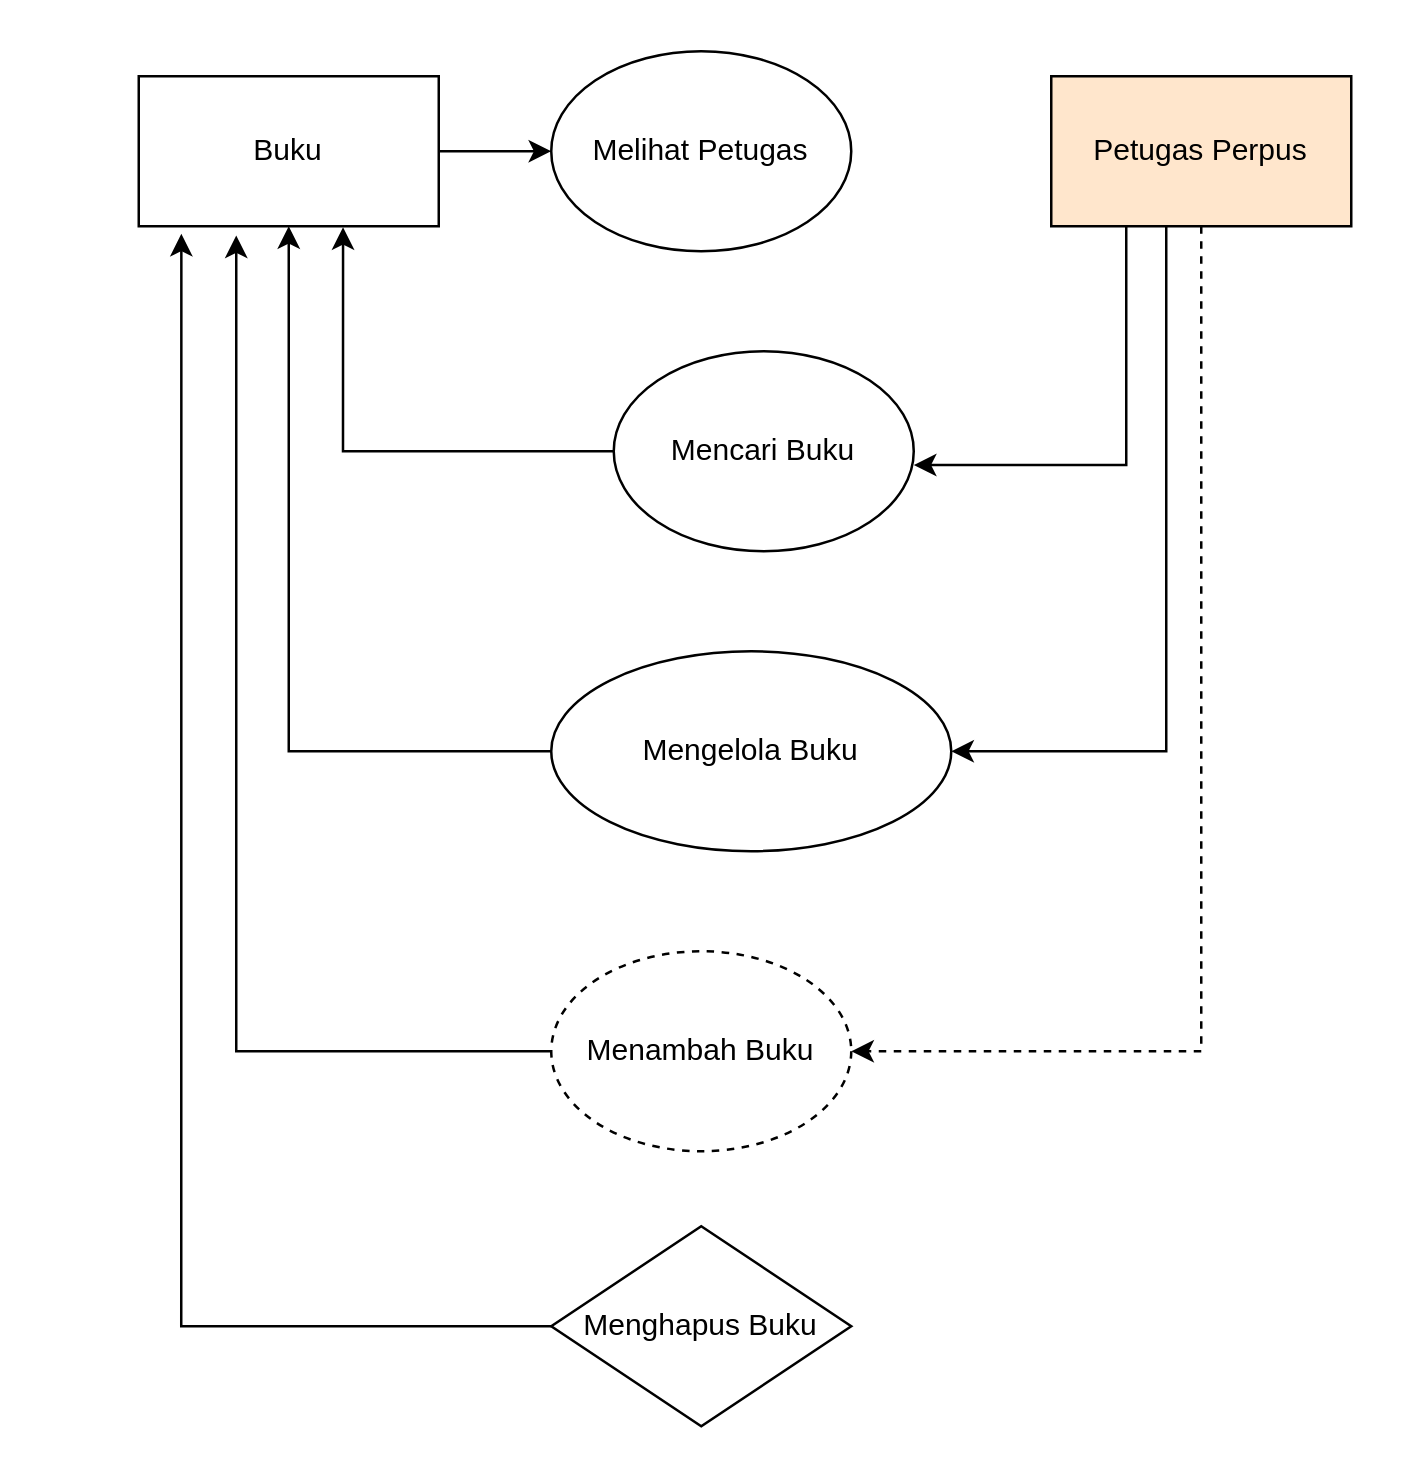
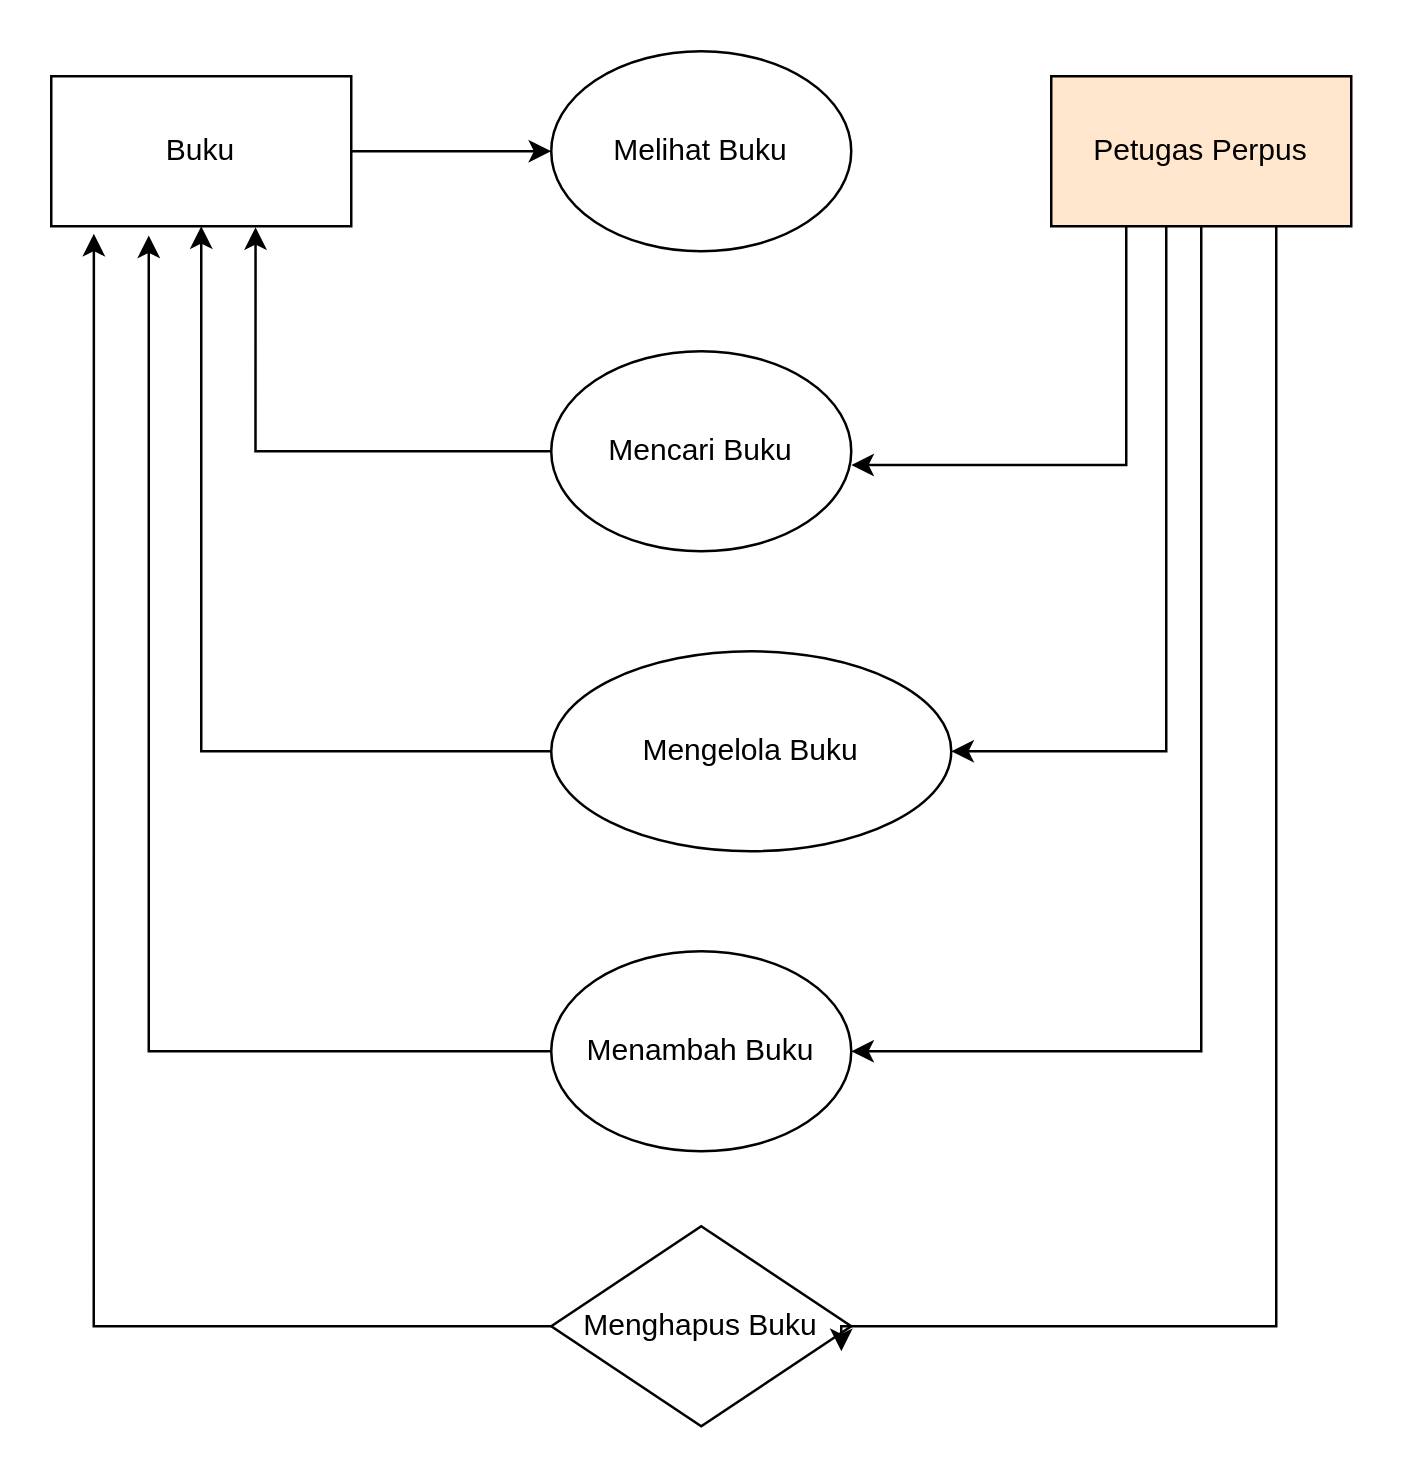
(289, 151) -> (201, 151)
(701, 151) -> (701, 151)
(764, 451) -> (701, 451)
(1201, 807) -> (1201, 807)
none -> (1276, 998)
(701, 1051) -> (701, 1051)
